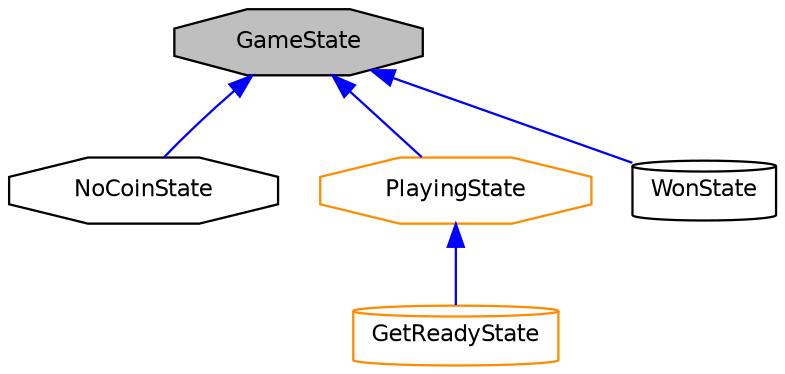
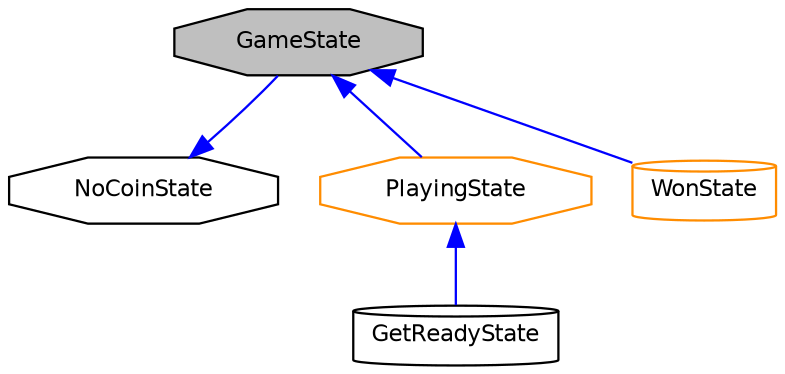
(198, 123) -> (244, 110)
(704, 191) -> (704, 191)
(456, 336) -> (456, 336)
